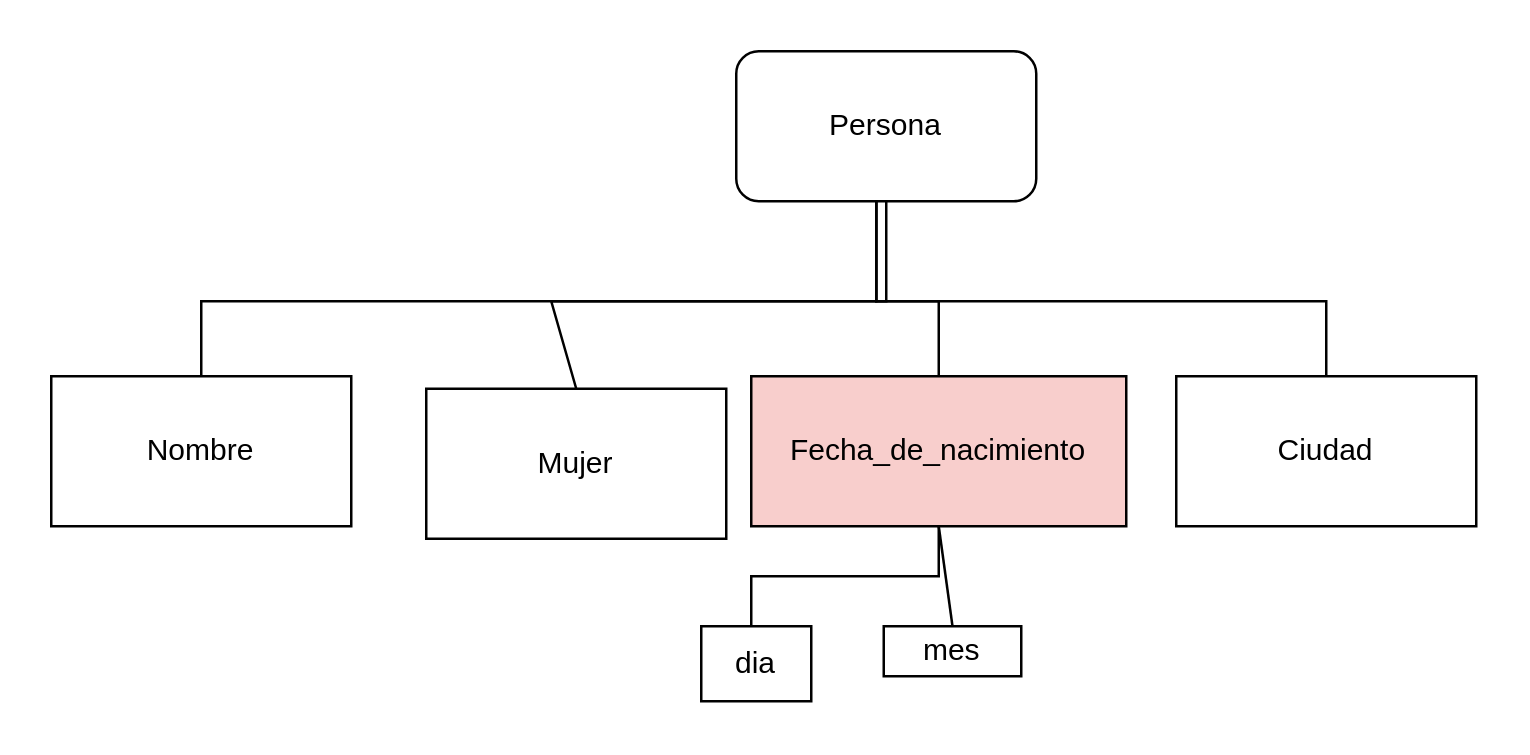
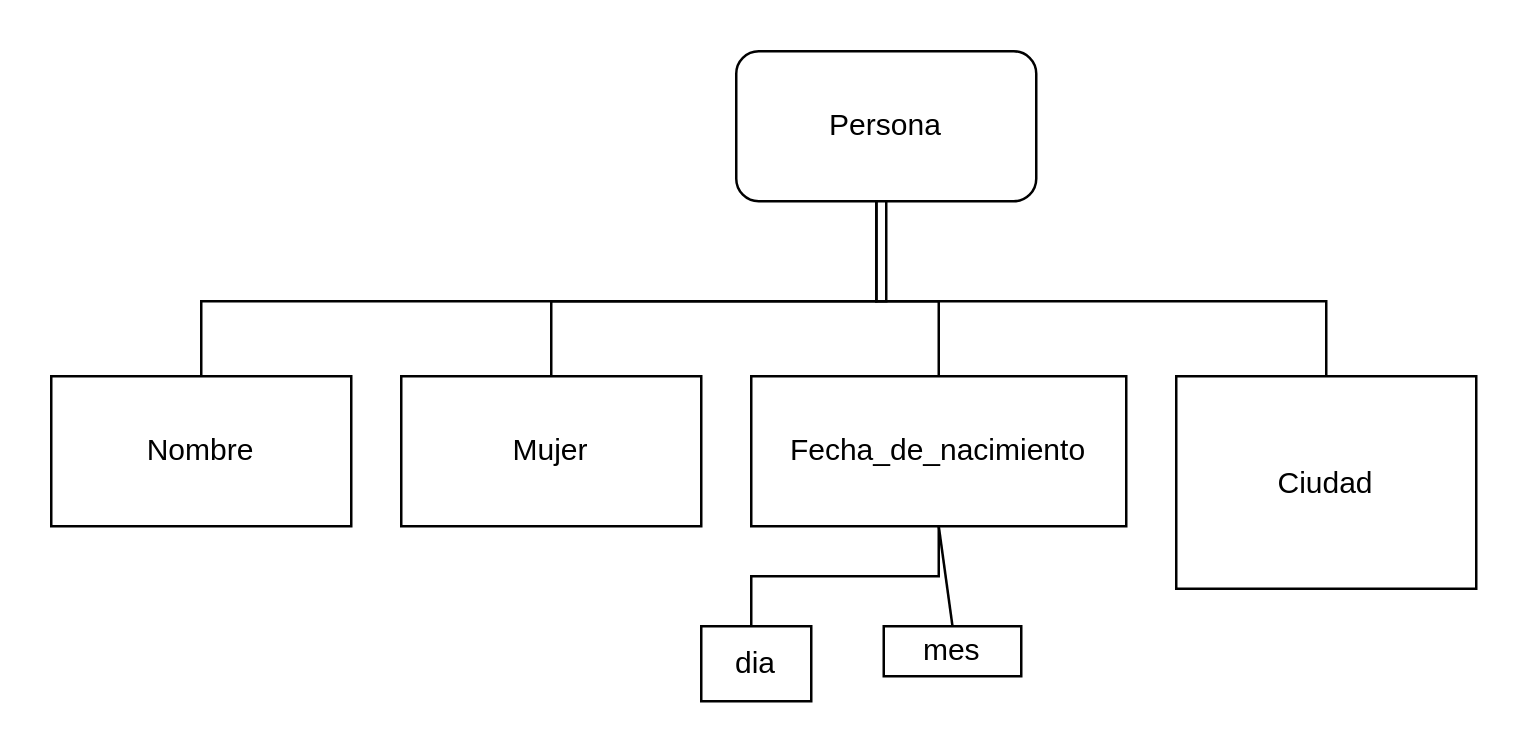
(939, 451) -> (939, 451)
(1326, 451) -> (1326, 483)
(576, 464) -> (551, 451)
